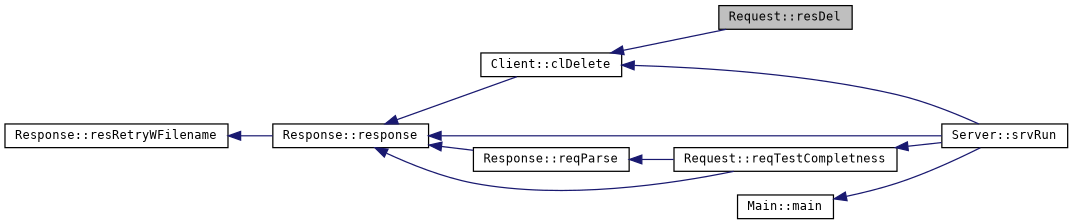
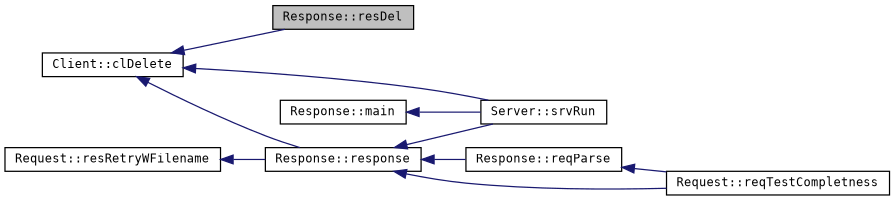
(785, 17) -> (343, 17)
(457, 98) -> (223, 118)
(116, 136) -> (113, 159)
(925, 144) -> none
(785, 207) -> (343, 112)
